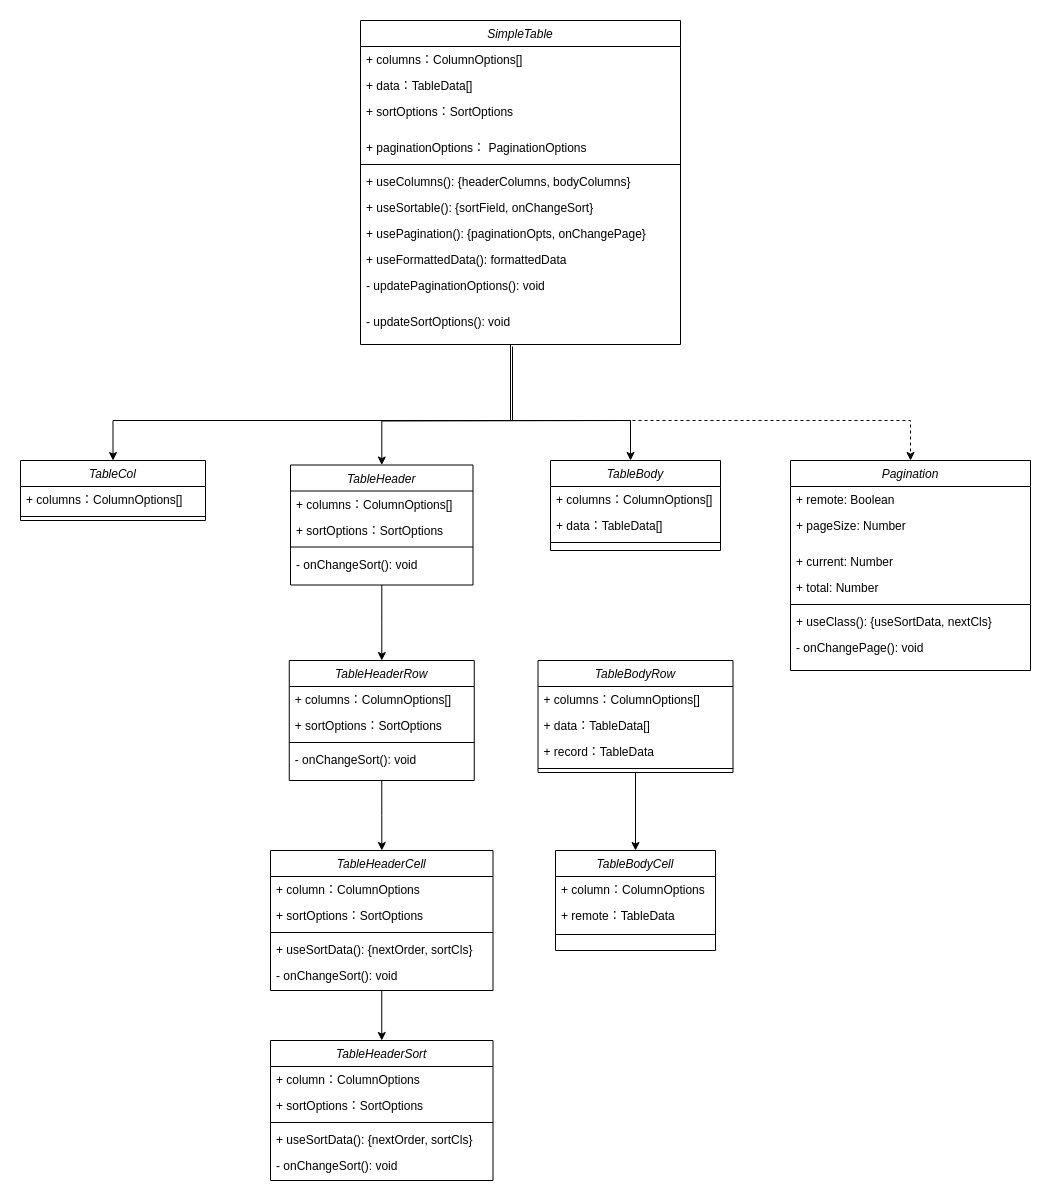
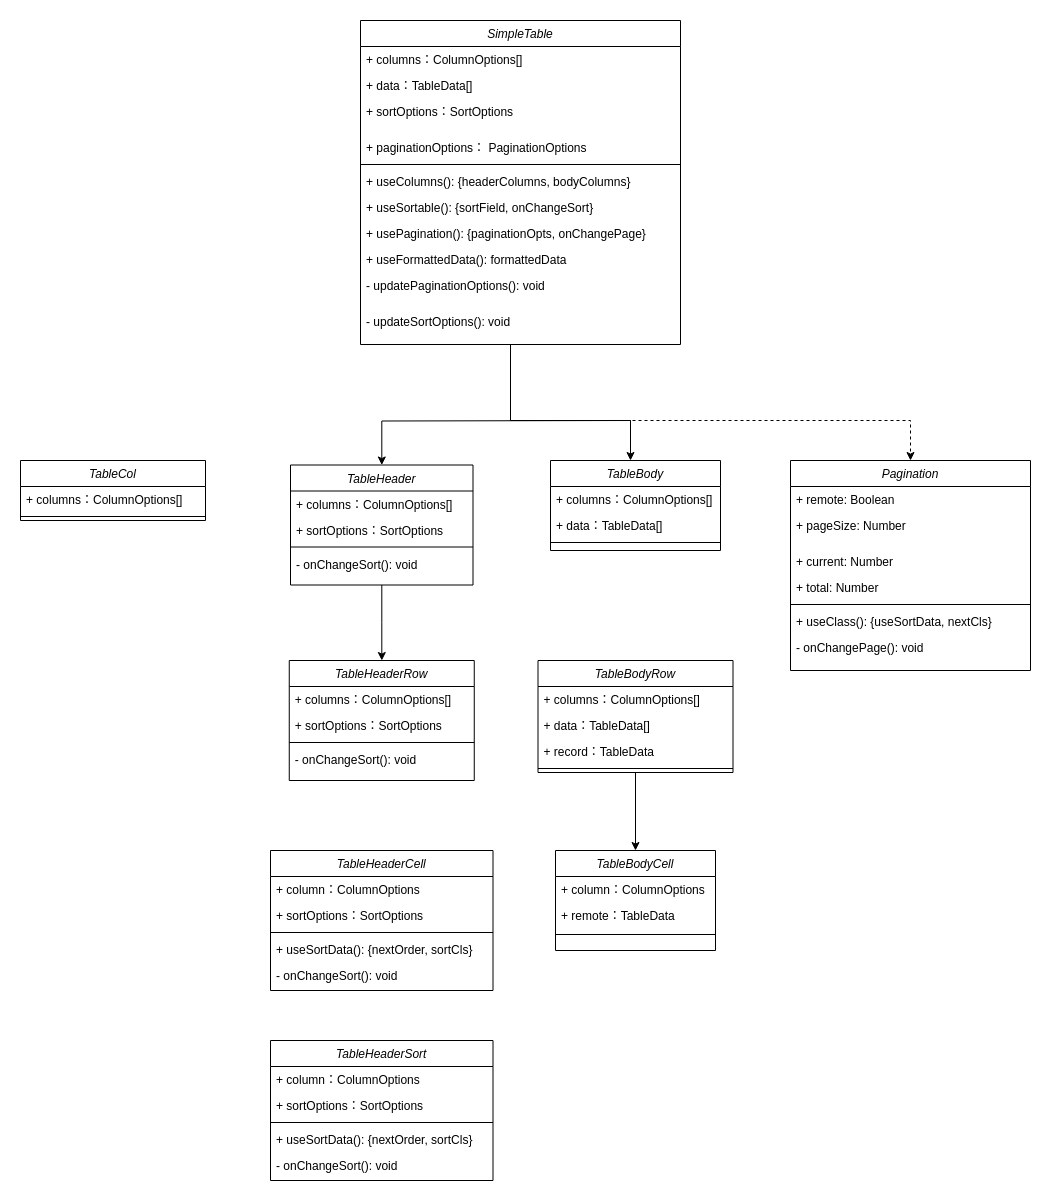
(230, 421) -> none
(382, 813) -> none
(382, 1013) -> none
